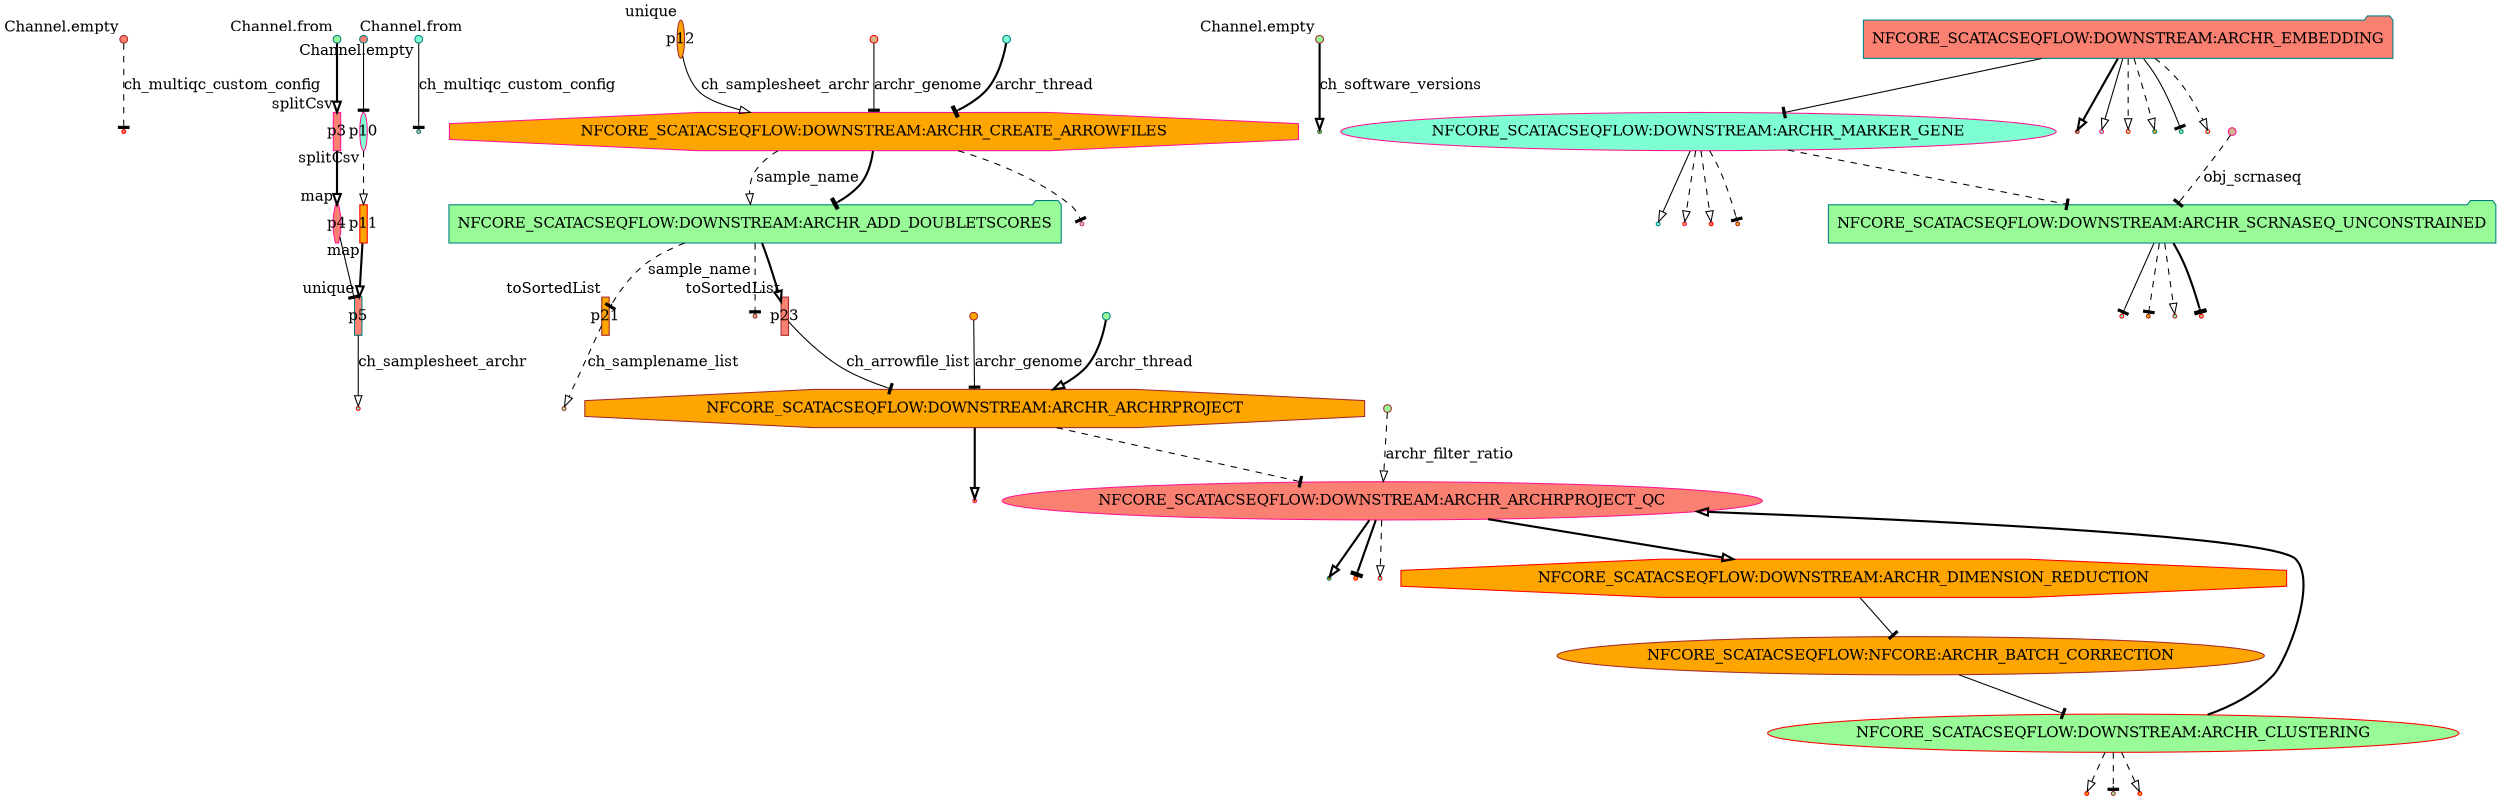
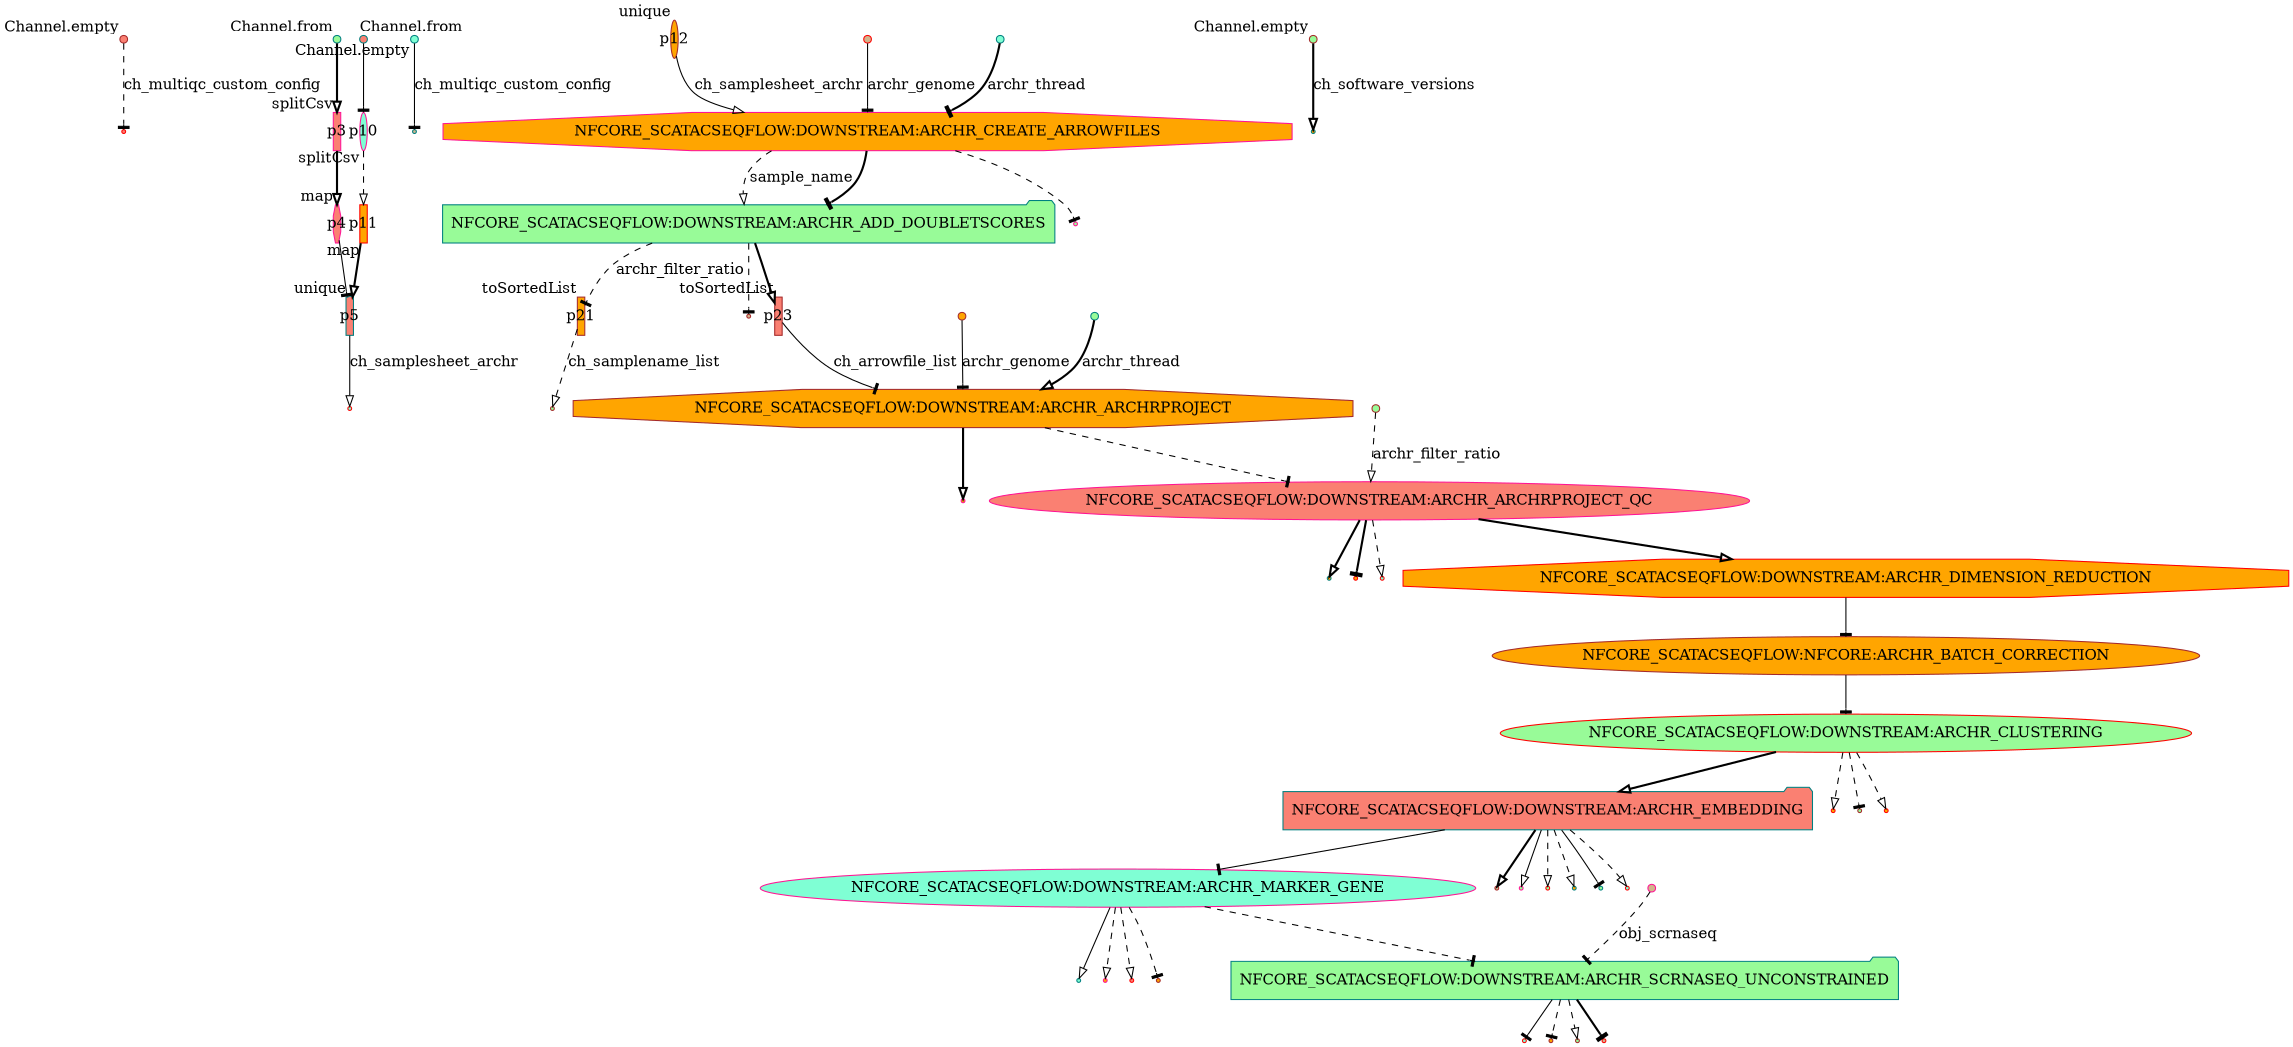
(699, 270) -> (680, 270)
(2104, 532) -> (1703, 770)
